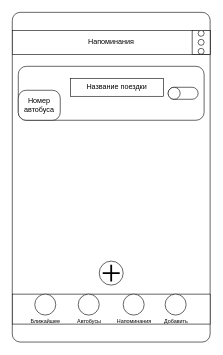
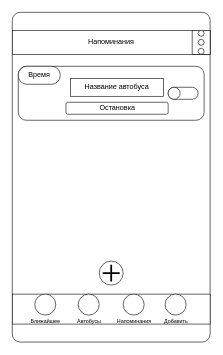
none -> (39, 75)
(117, 87) -> (117, 87)
(39, 105) -> none
none -> (117, 108)
